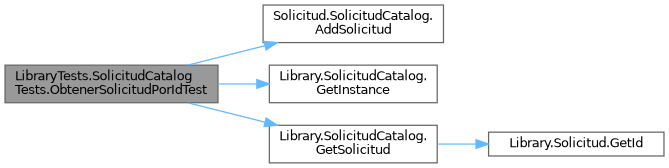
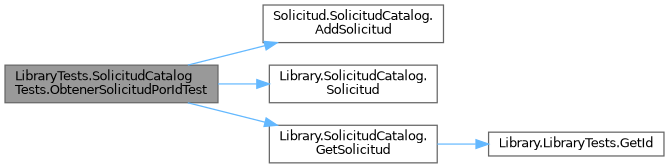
(353, 84) -> (353, 84)
(576, 144) -> (576, 144)
